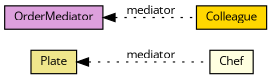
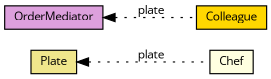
(150, 11) -> (150, 11)
(150, 56) -> (150, 56)
